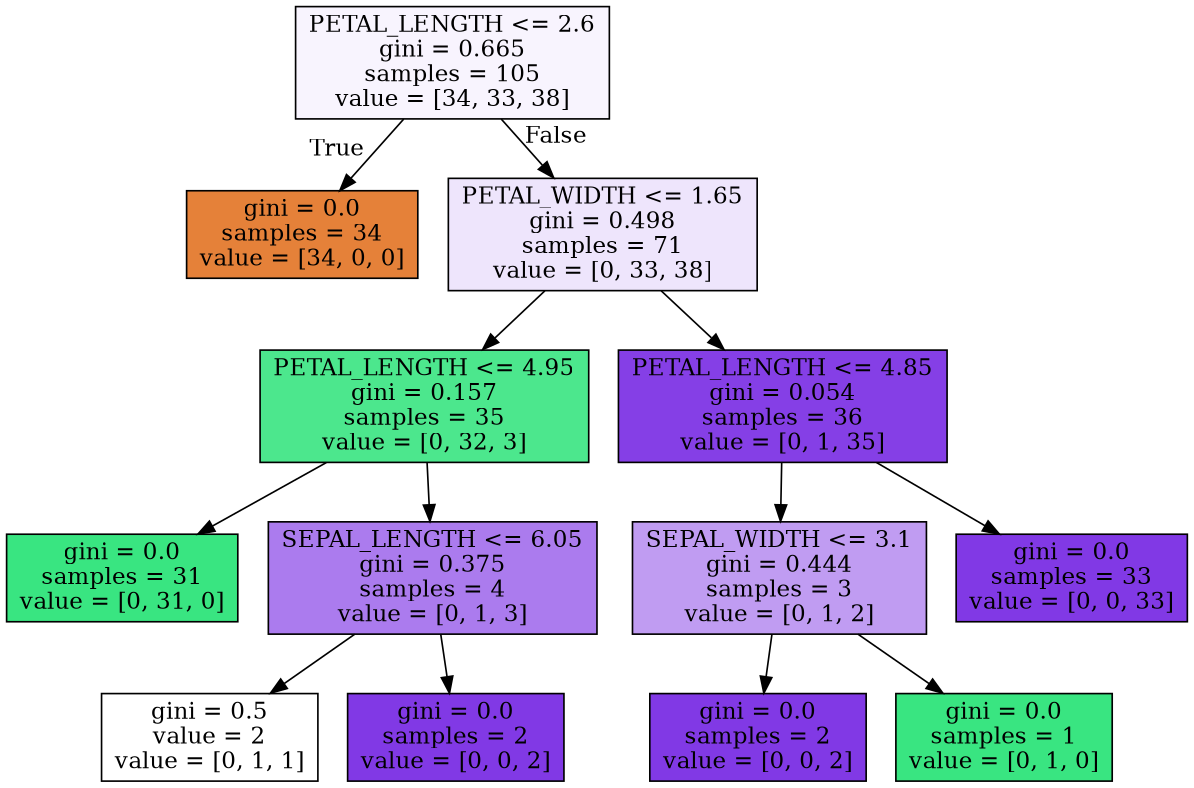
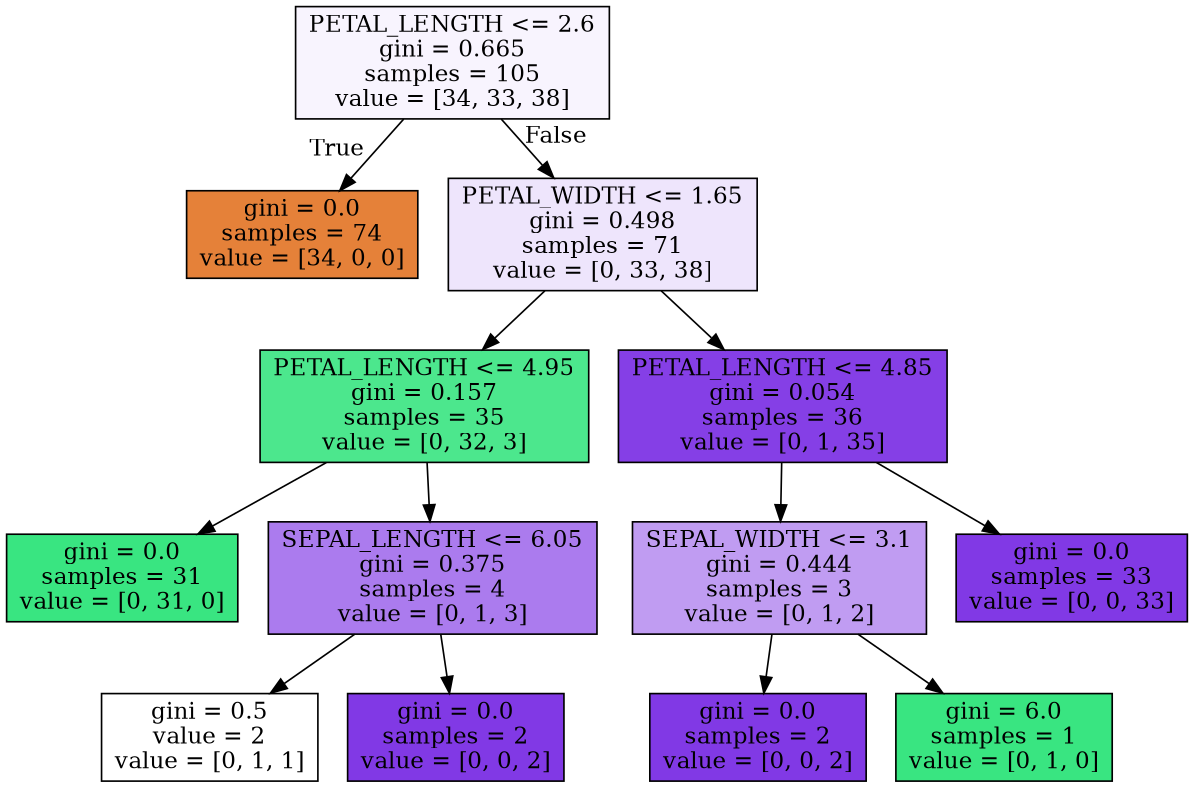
(302, 234) -> (302, 234)
(1004, 737) -> (1004, 737)
